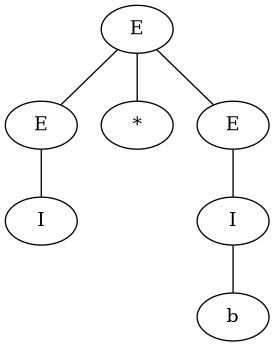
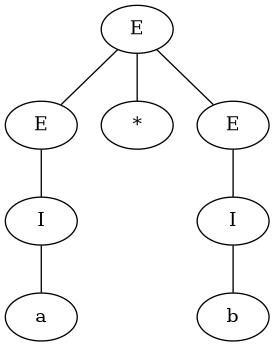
none -> (41, 317)
